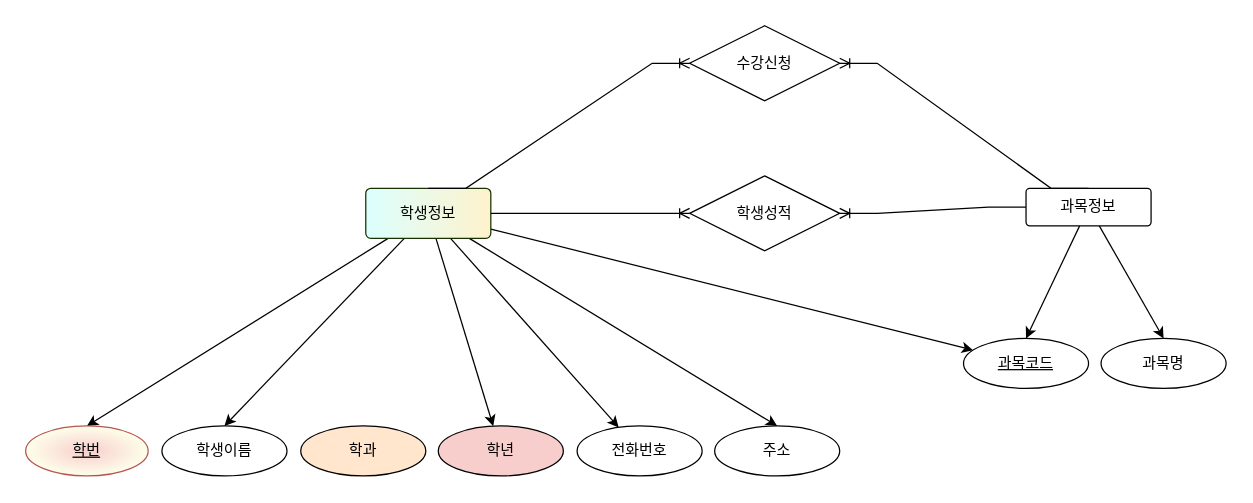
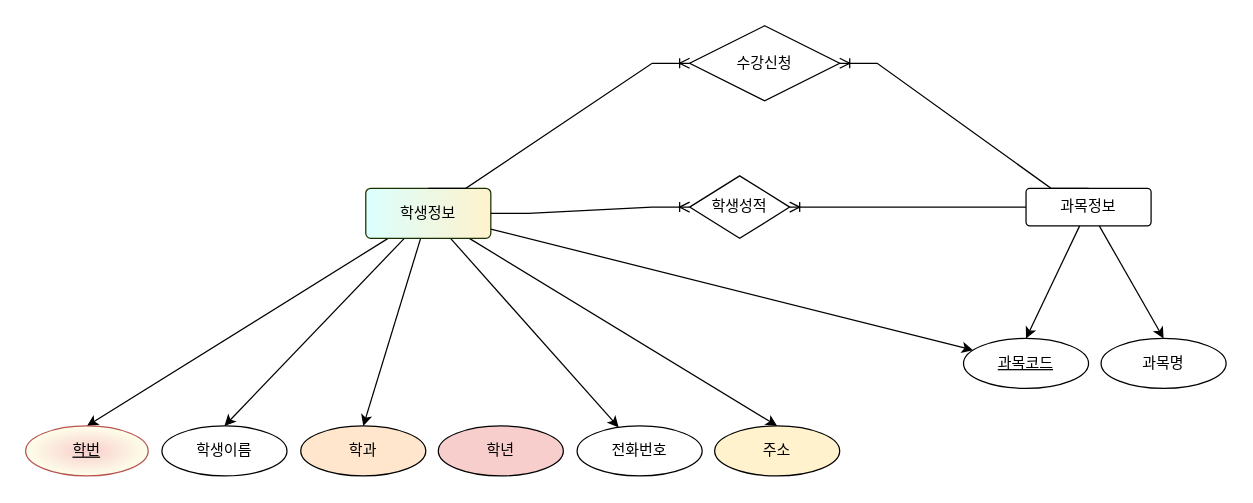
(764, 213) -> (739, 207)
(463, 328) -> (393, 328)
(777, 451) -> (777, 451)
